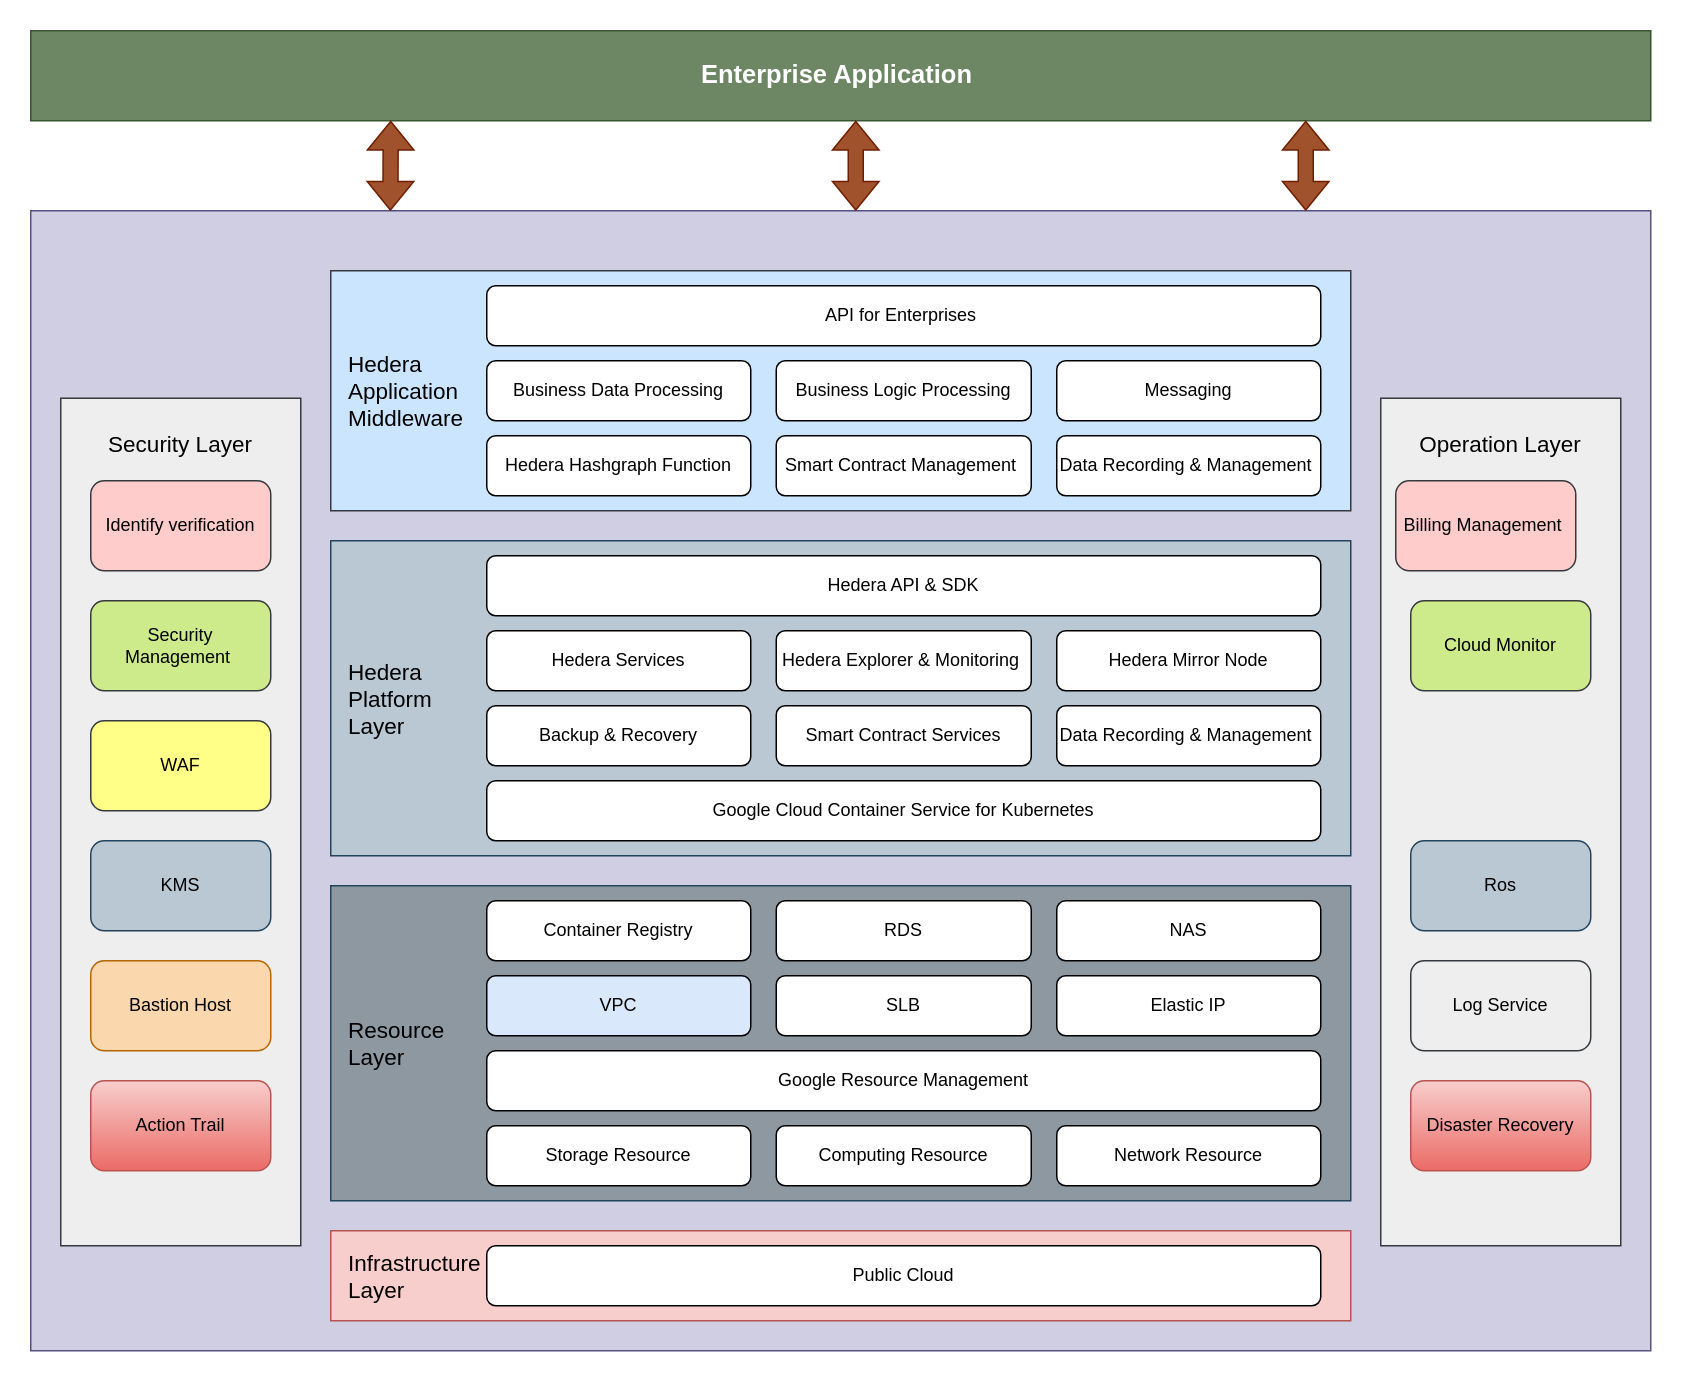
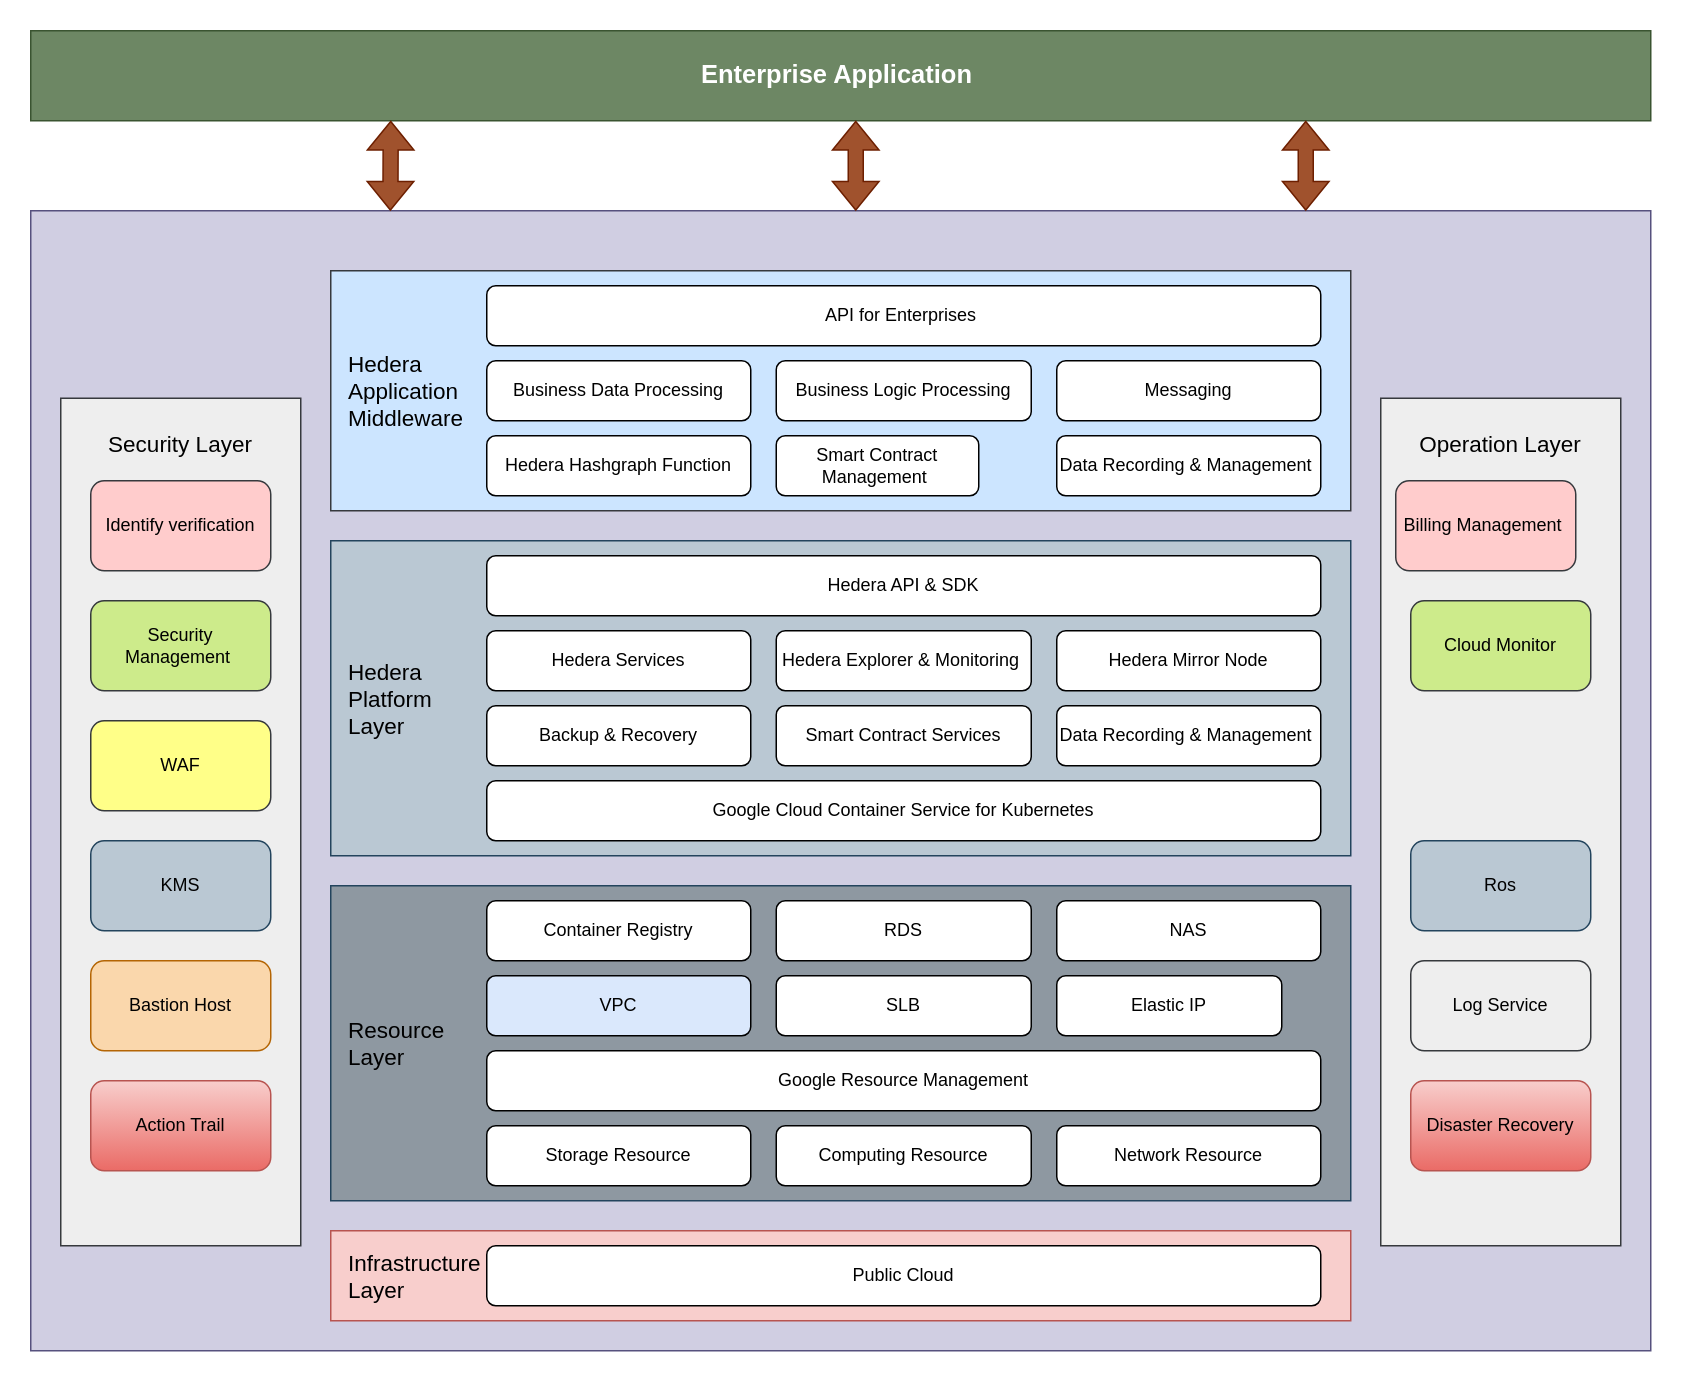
(904, 466) -> (878, 466)
(1189, 1006) -> (1169, 1006)
